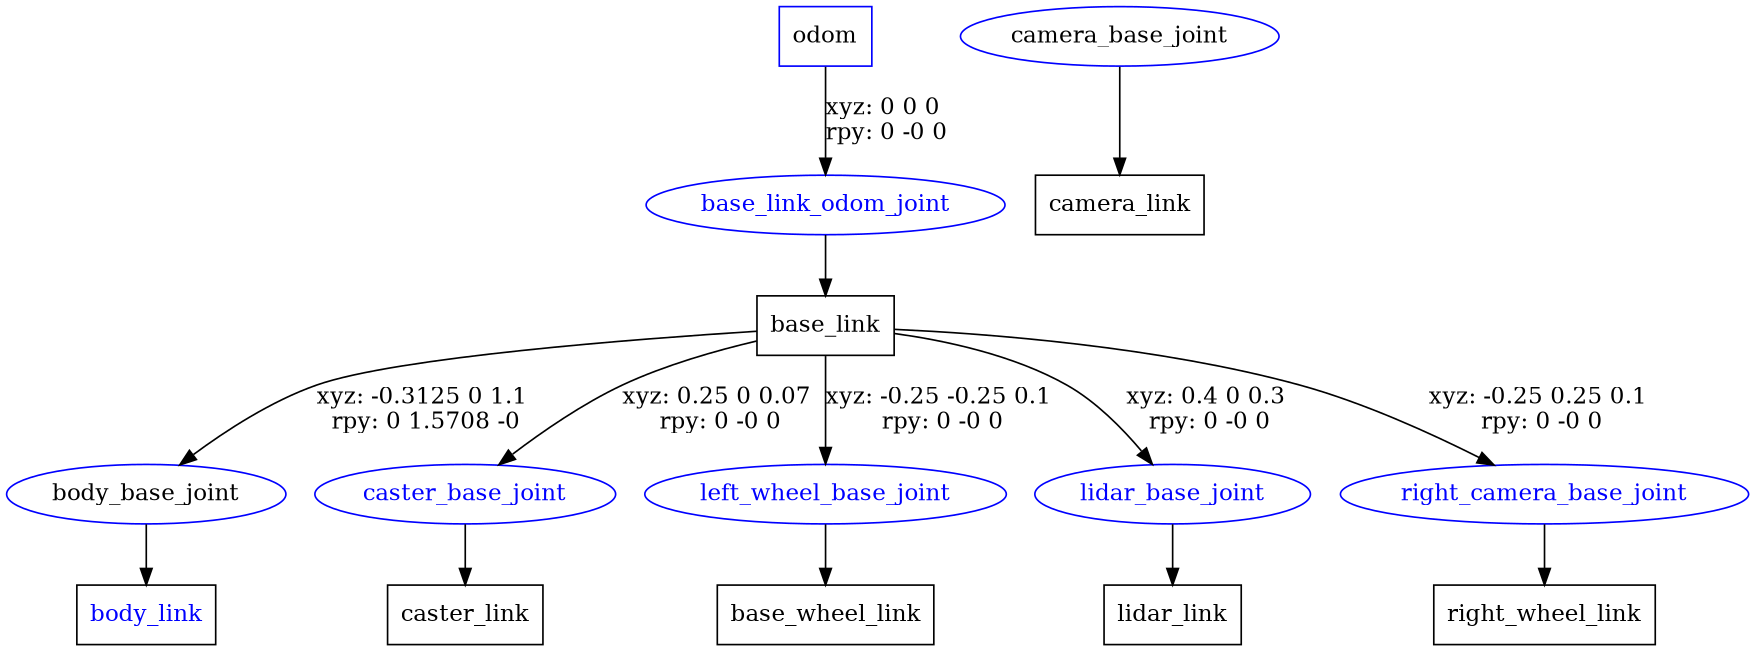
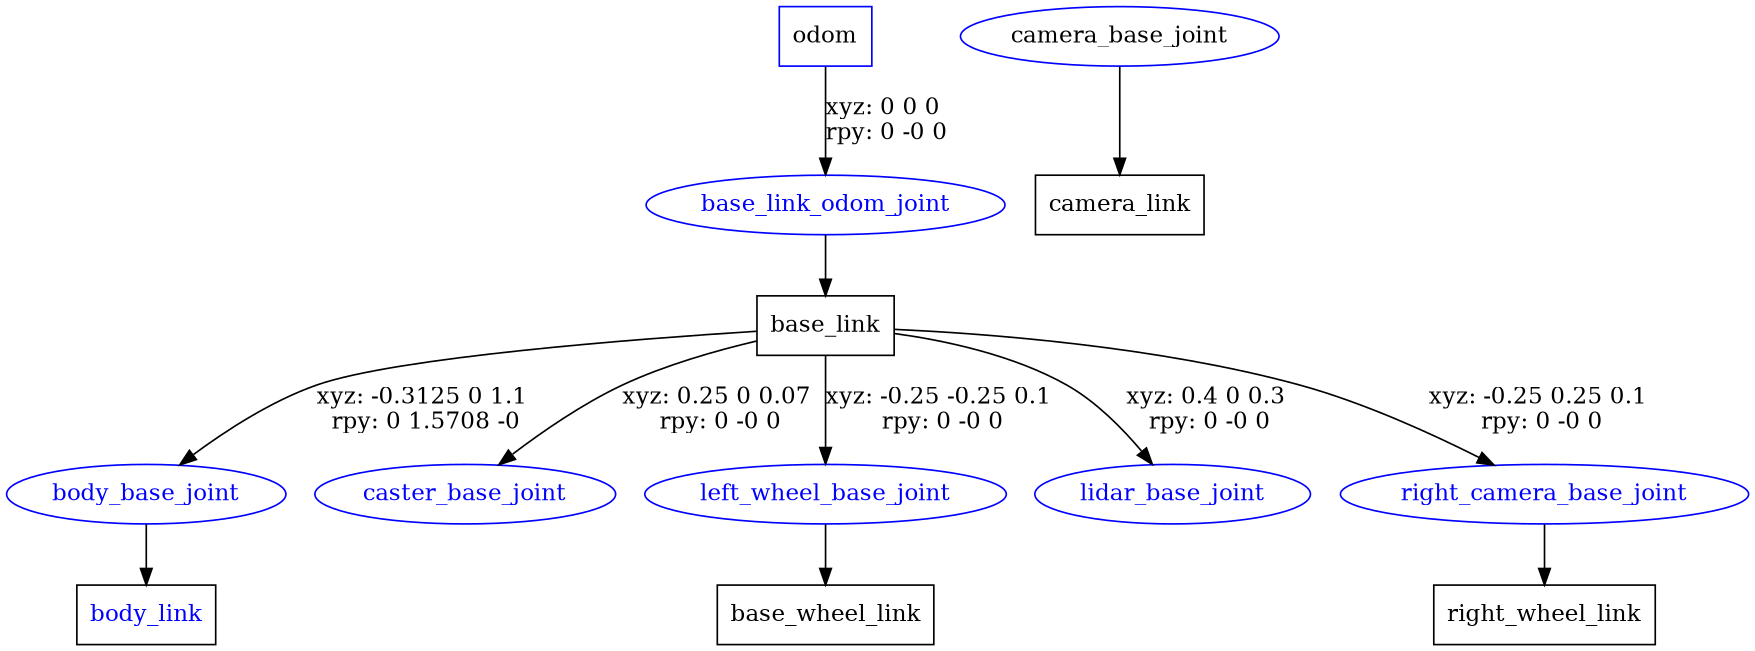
(146, 494) -> (146, 494)
(465, 615) -> none
(1173, 615) -> none
